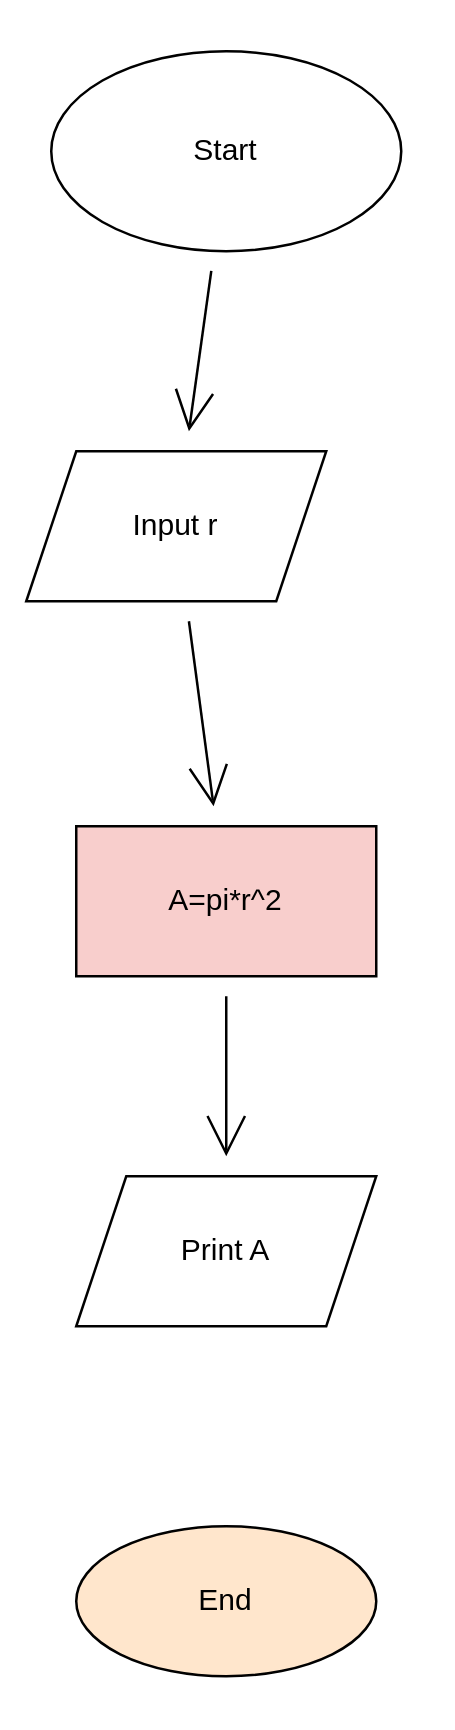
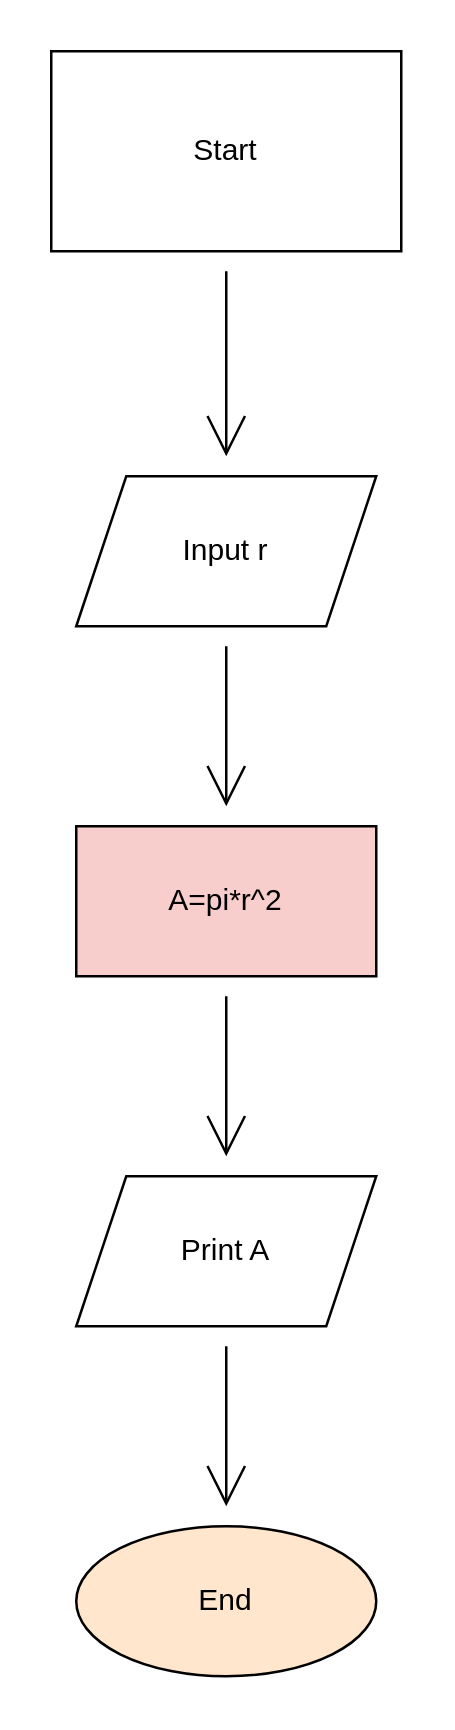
(226, 151) -> (226, 151)
(176, 526) -> (226, 551)
none -> (226, 1425)
